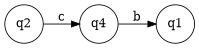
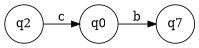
(99, 24) -> (99, 24)
(175, 24) -> (175, 24)
